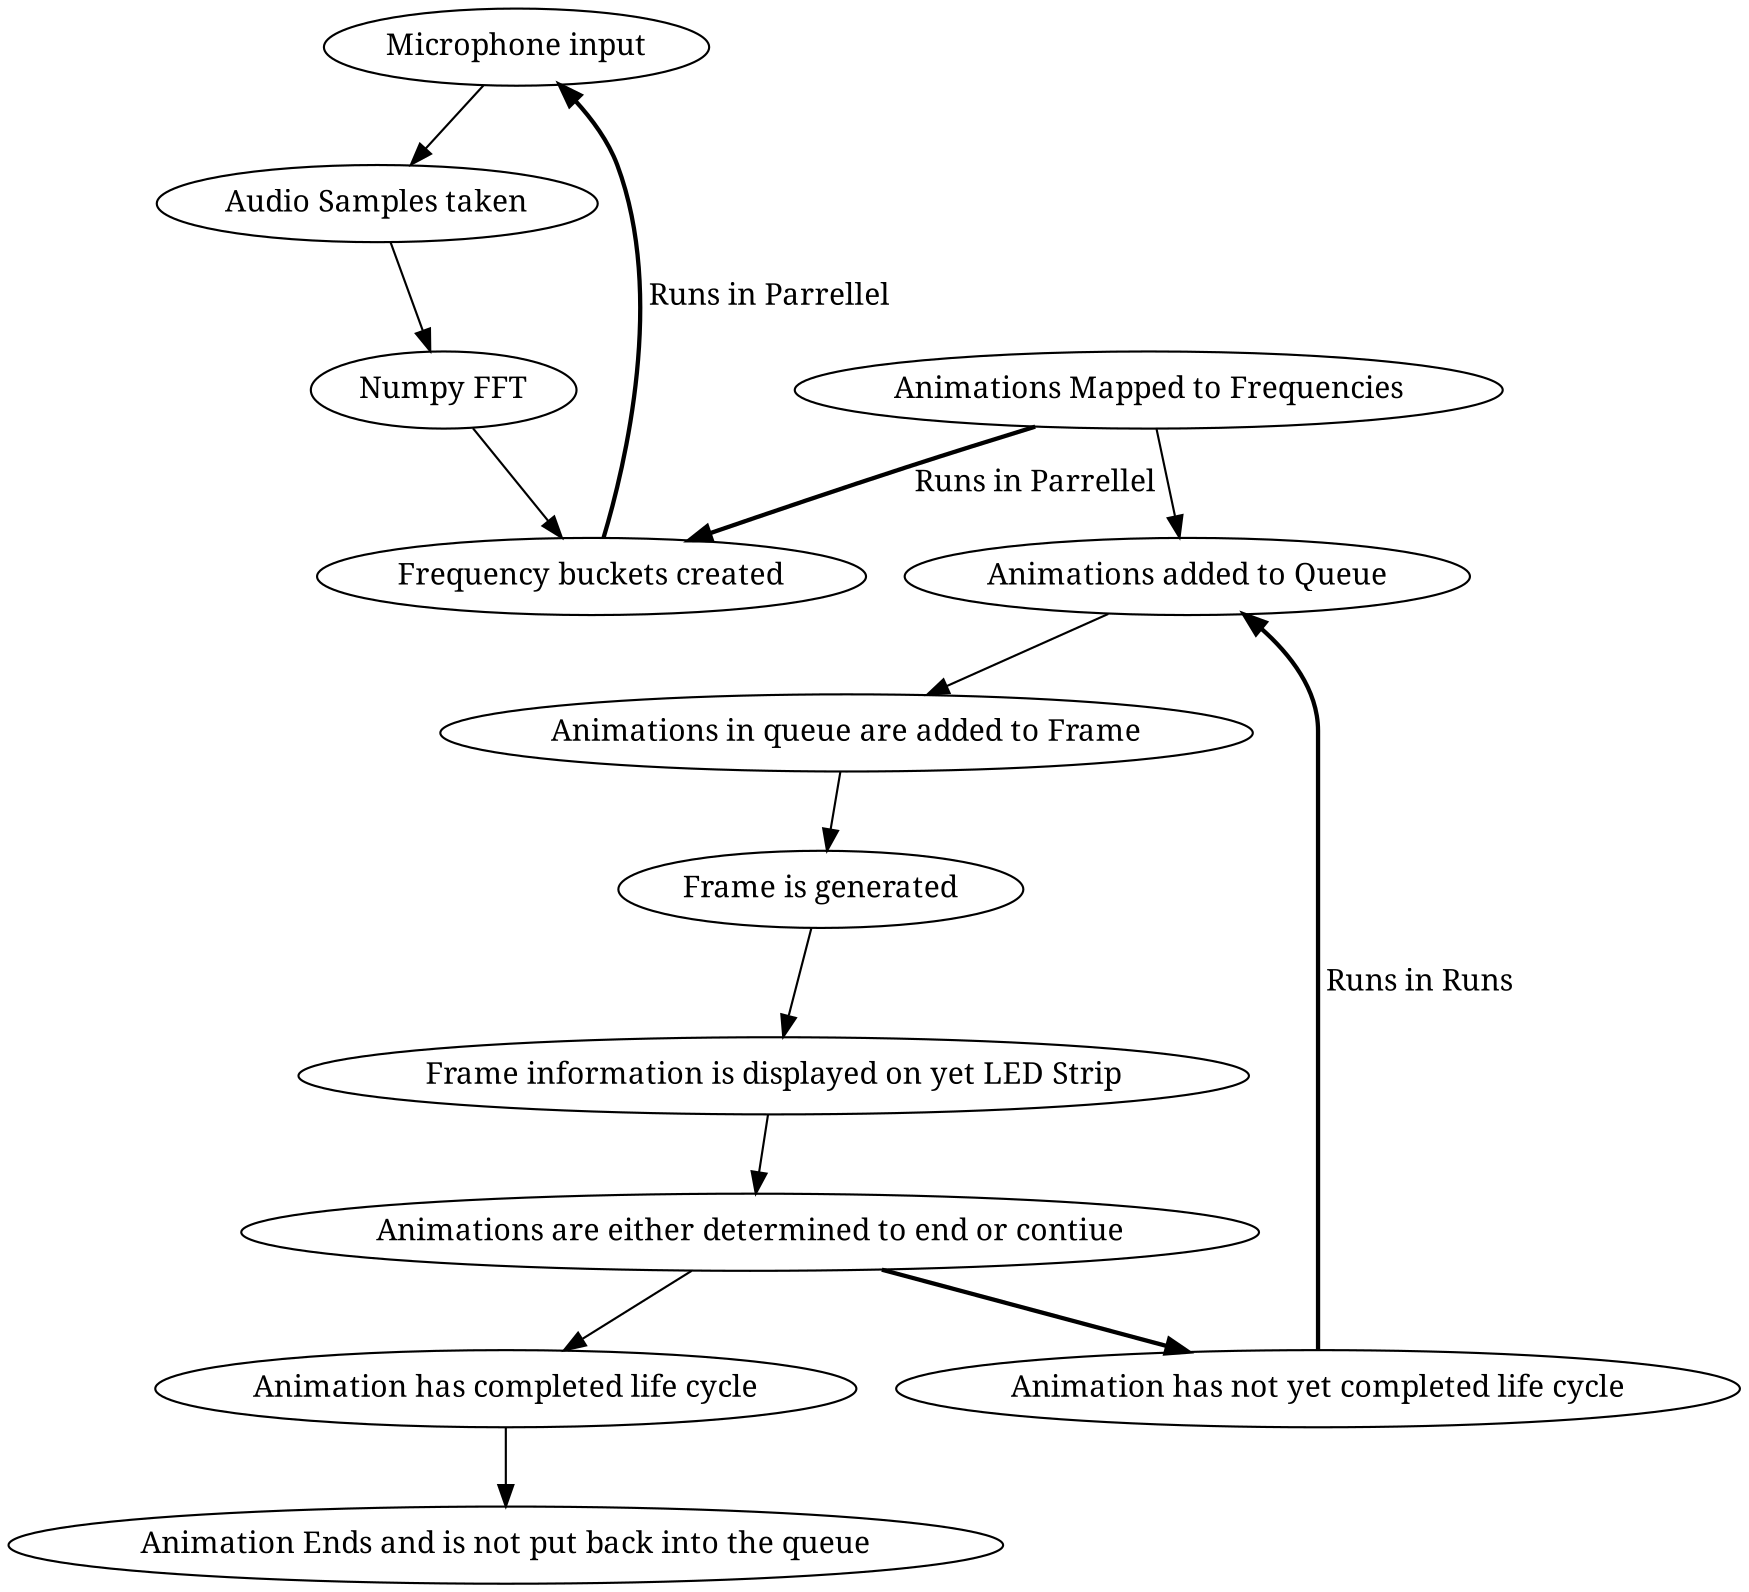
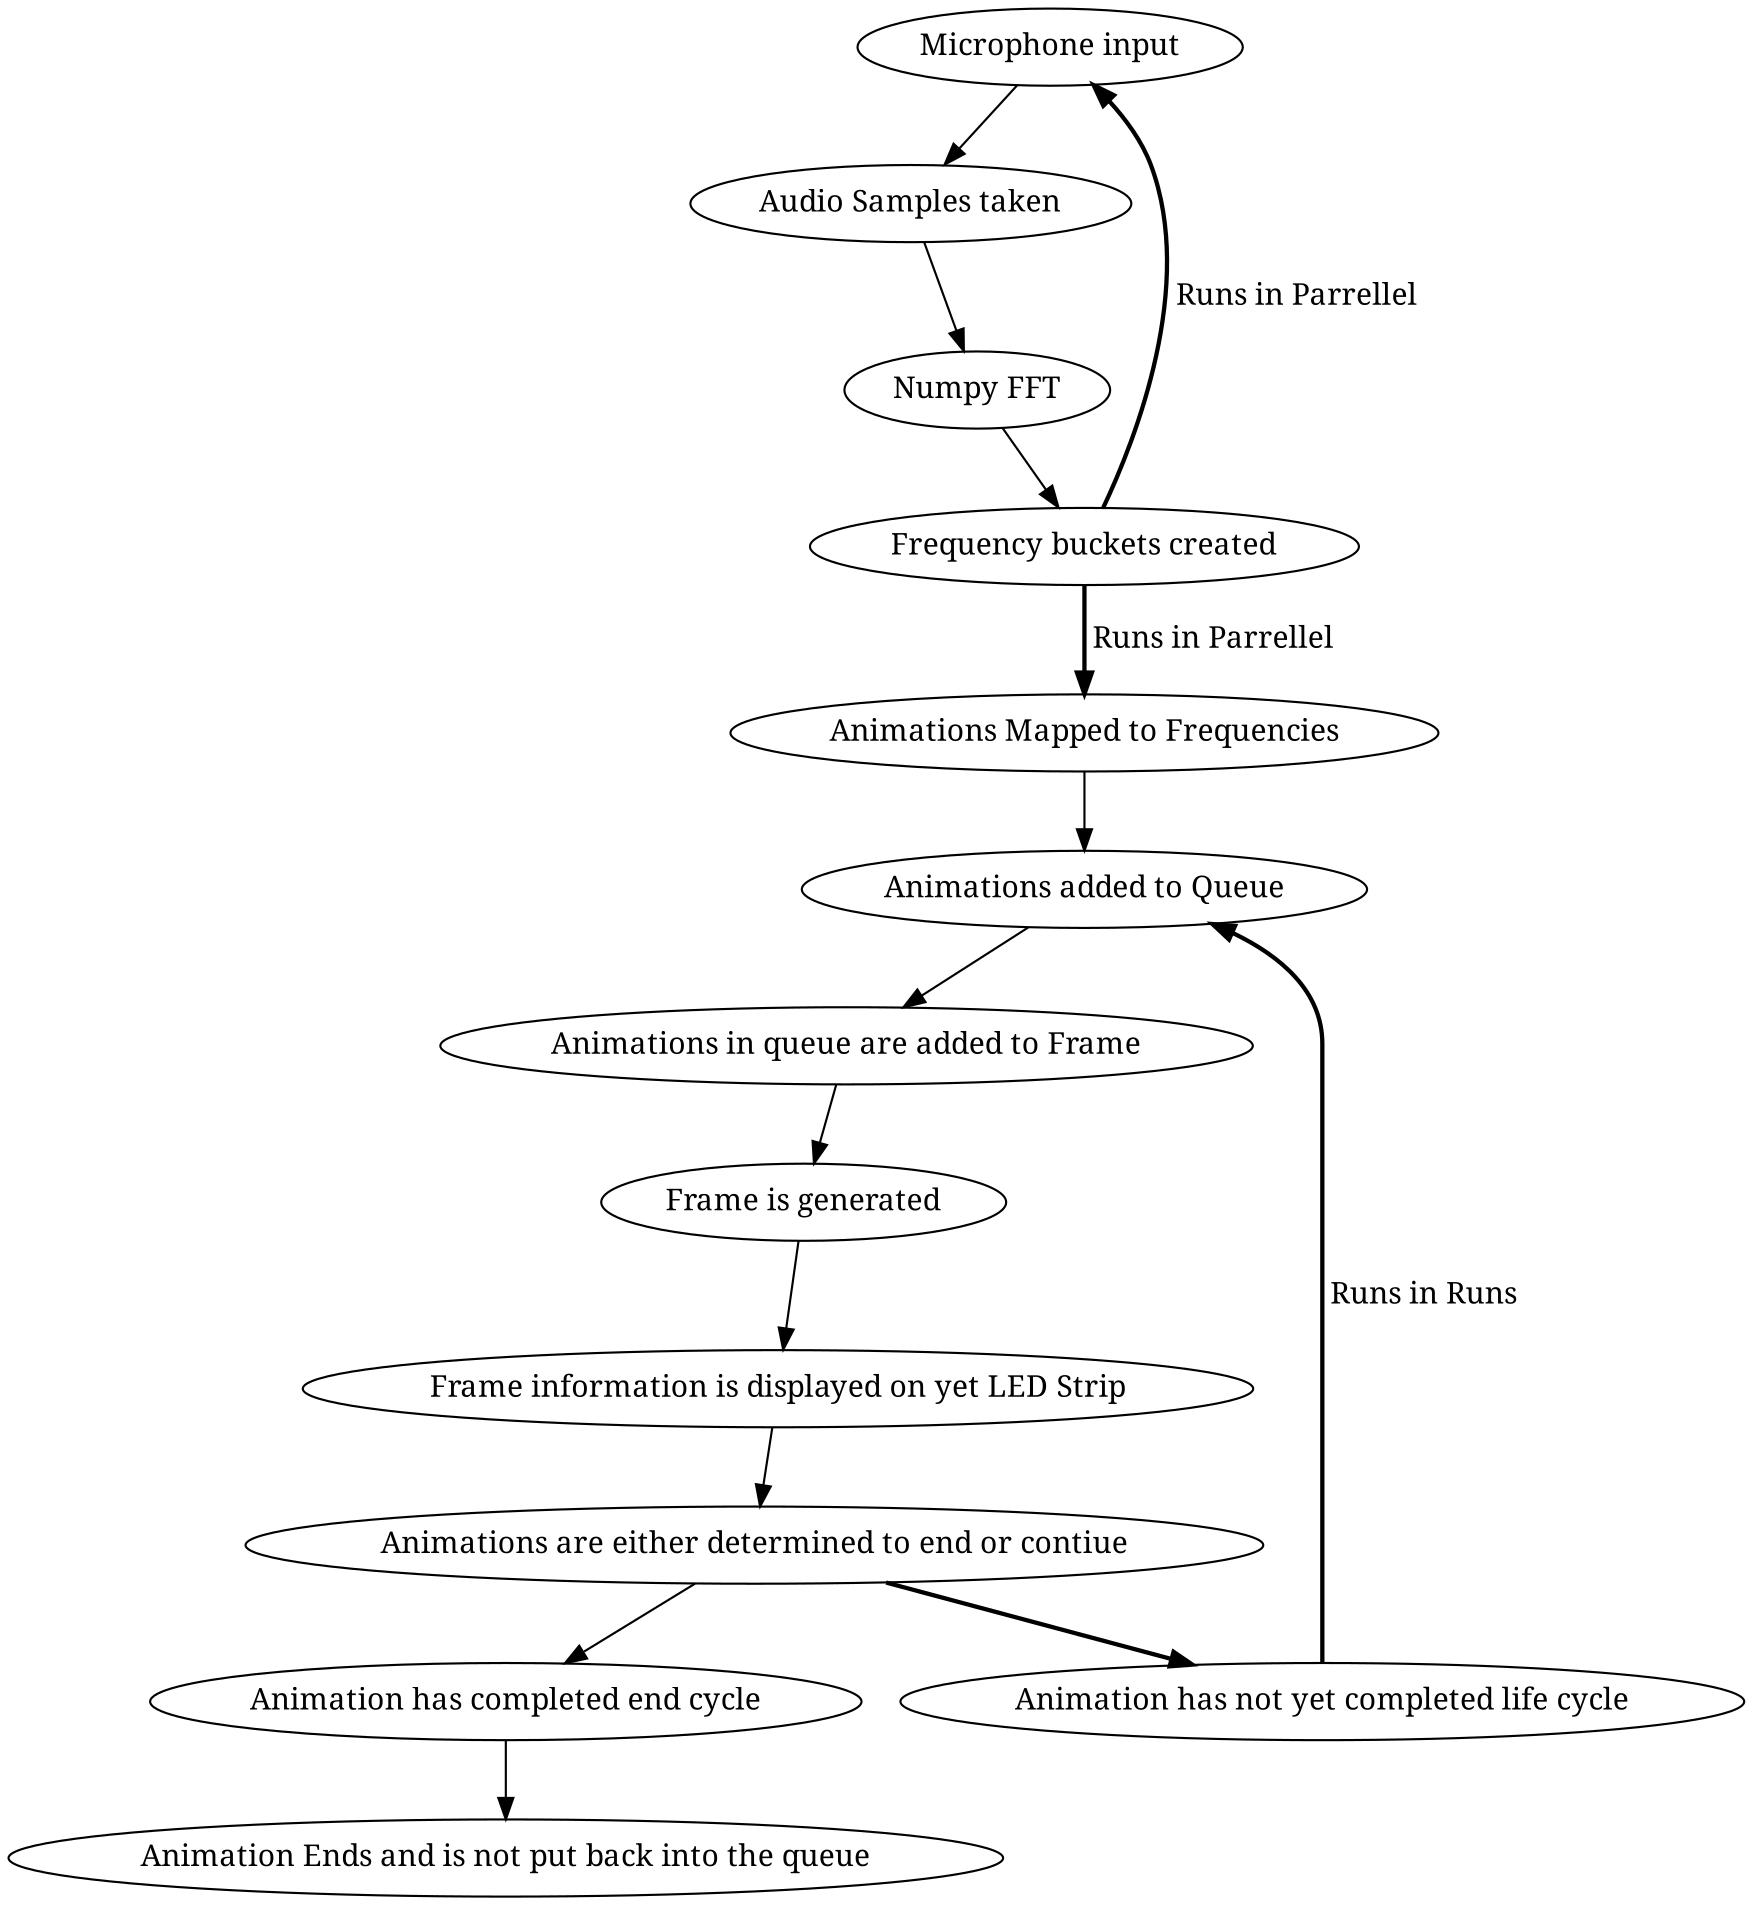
(872, 479) -> (1084, 629)
(506, 1389) -> (506, 1702)
